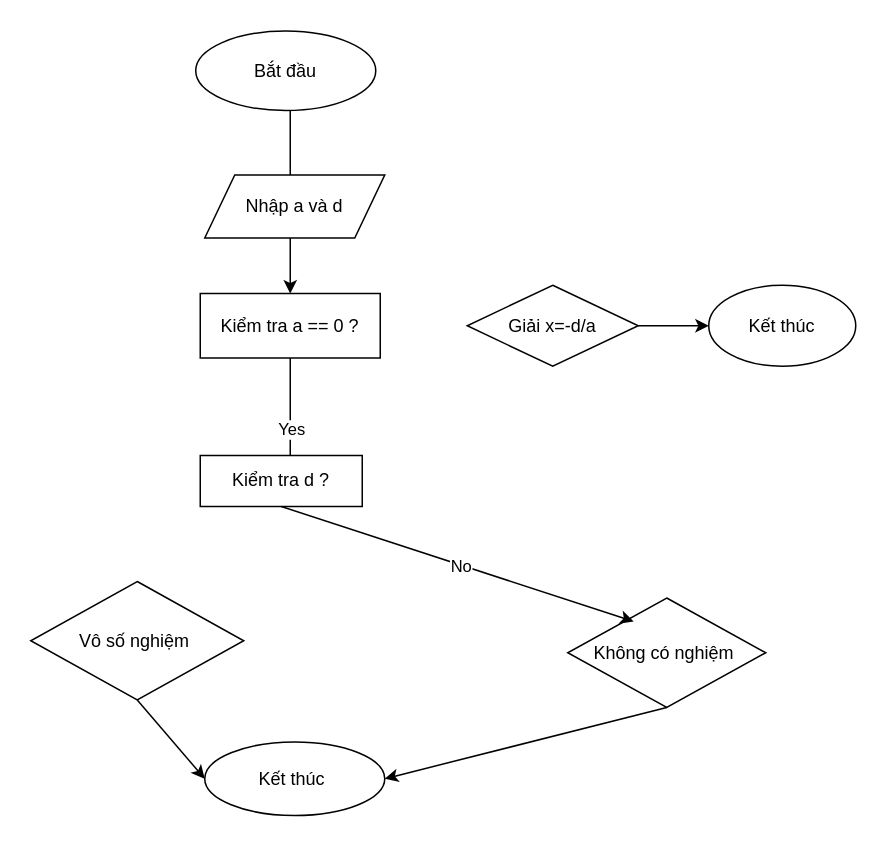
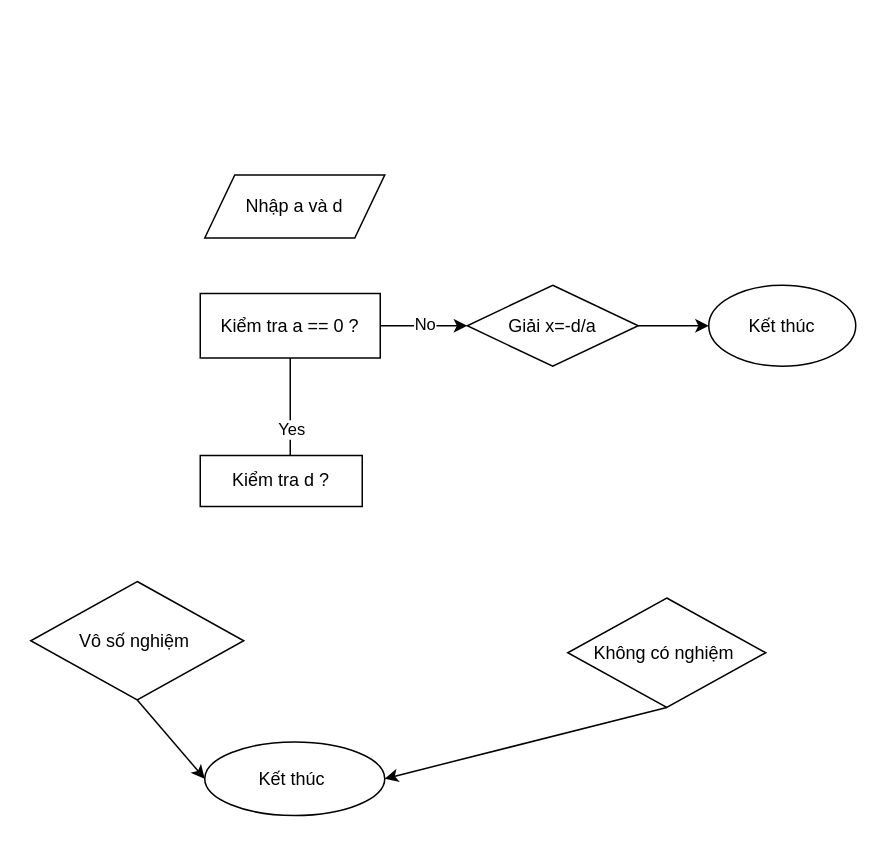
(286, 71) -> none
(290, 142) -> none
none -> (418, 326)
(452, 562) -> none
